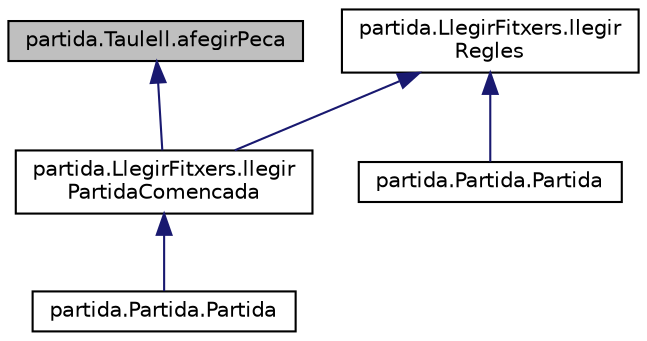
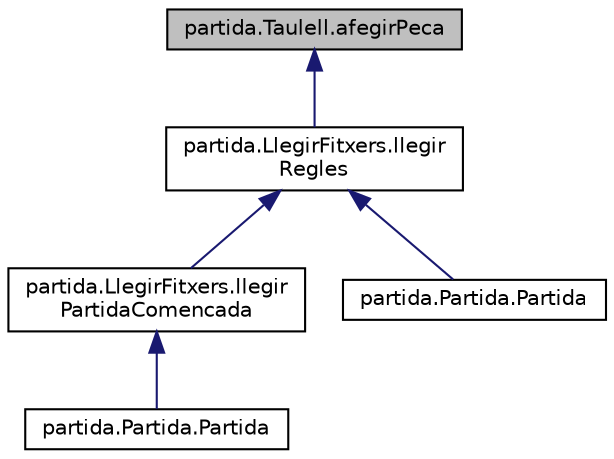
(160, 116) -> (315, 99)
